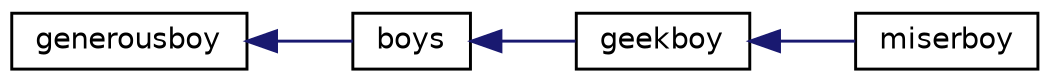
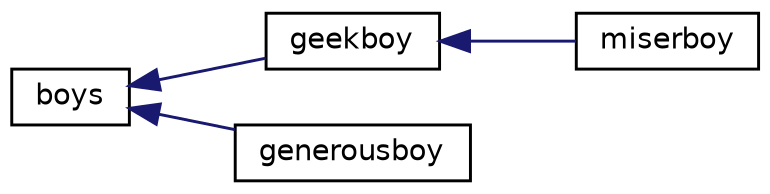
(315, 41) -> (197, 122)
